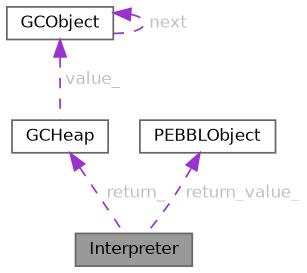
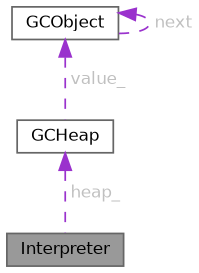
(208, 136) -> none
(134, 193) -> (94, 193)
